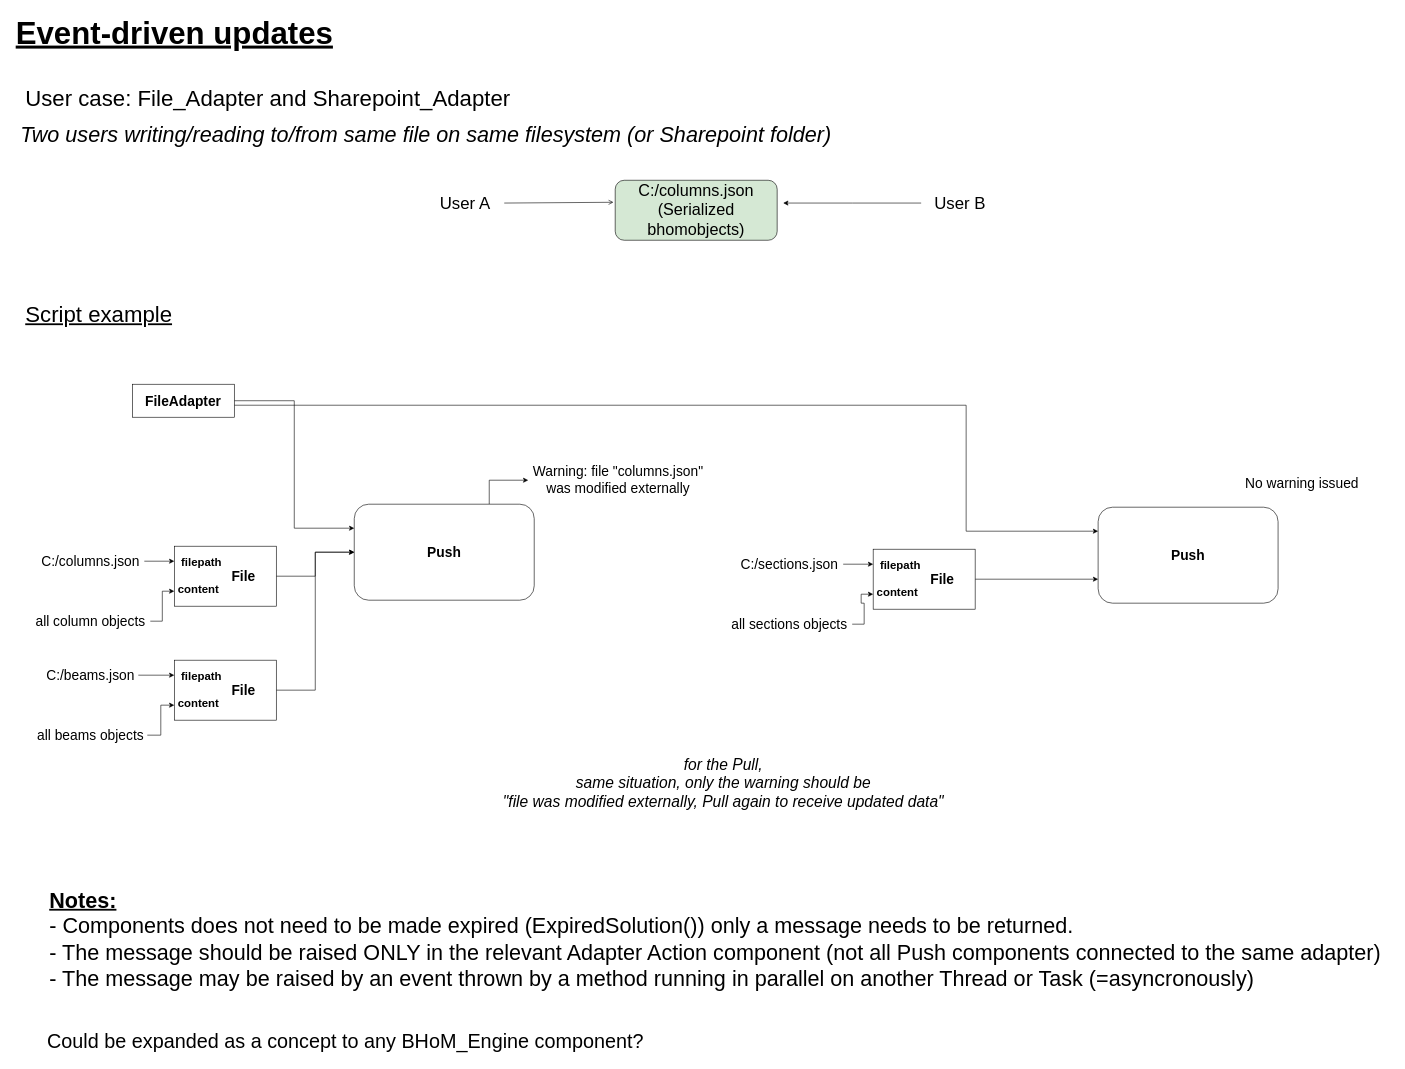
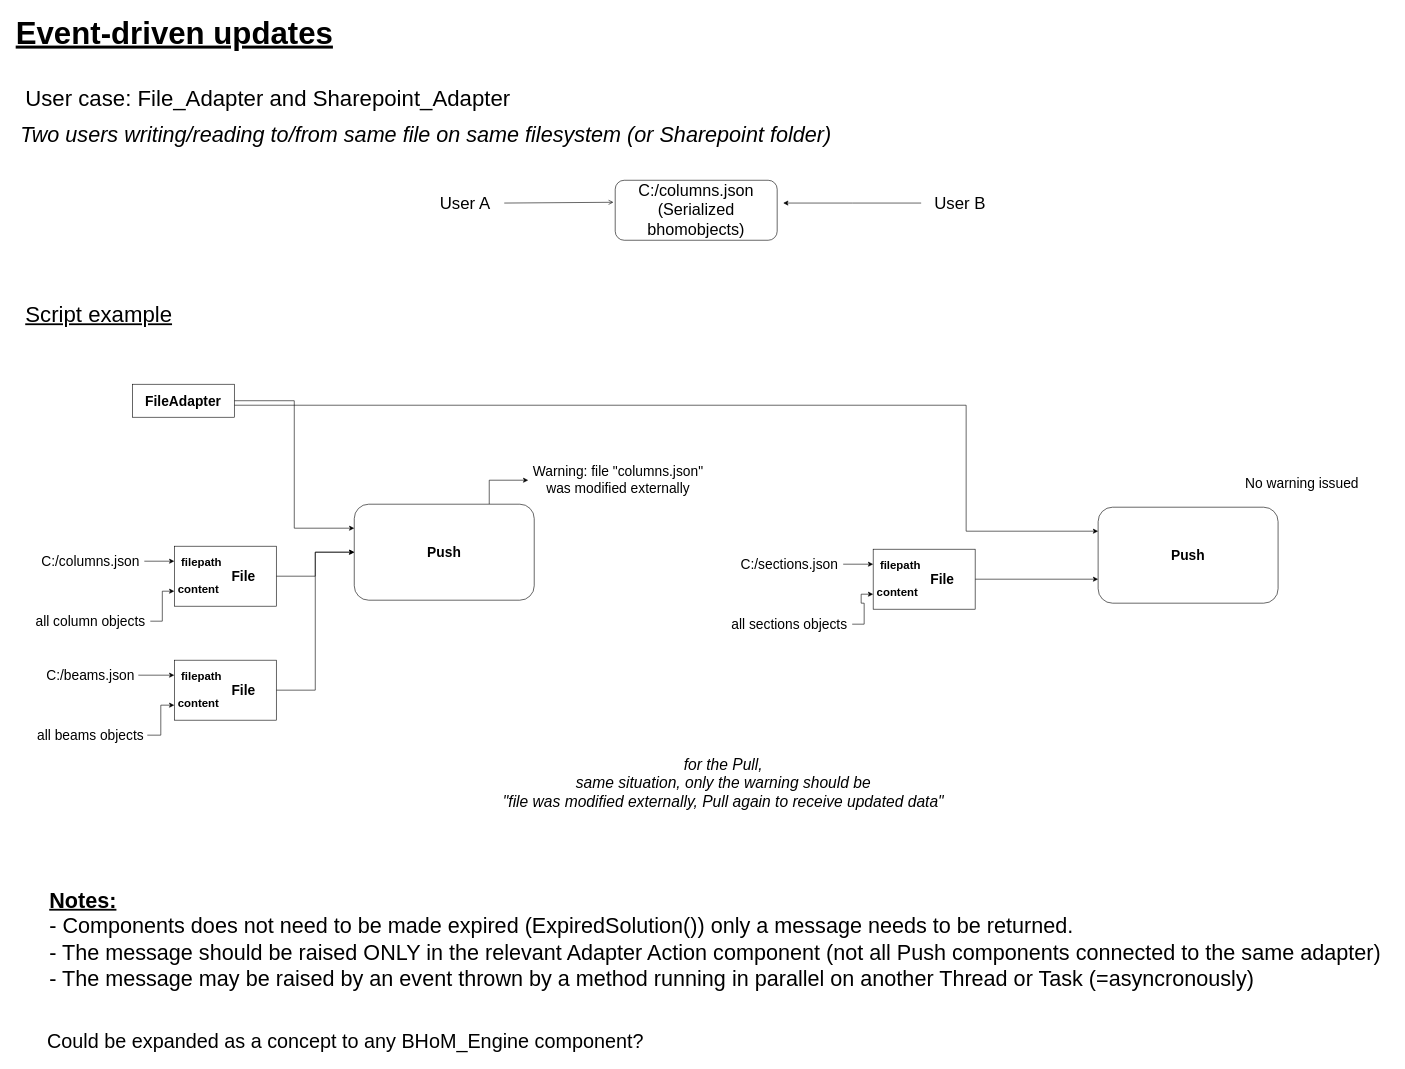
(696, 210) -> (696, 210)
